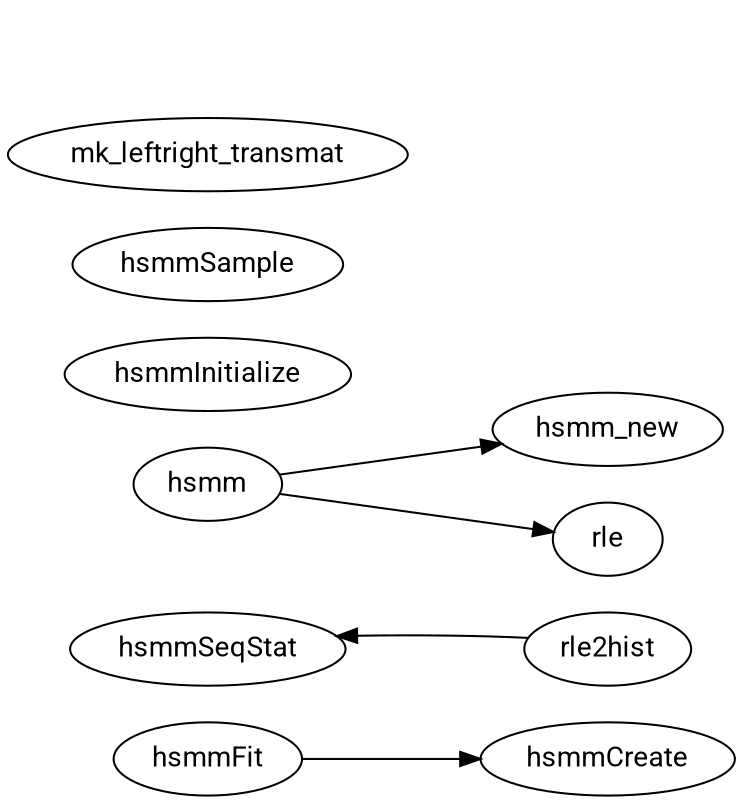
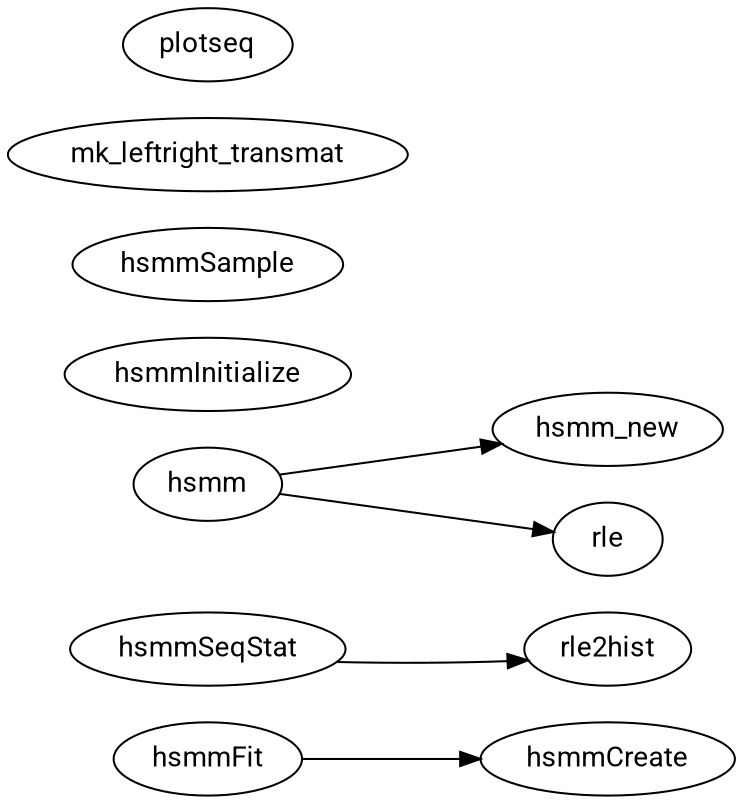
none -> (208, 45)
(443, 636) -> (422, 663)
